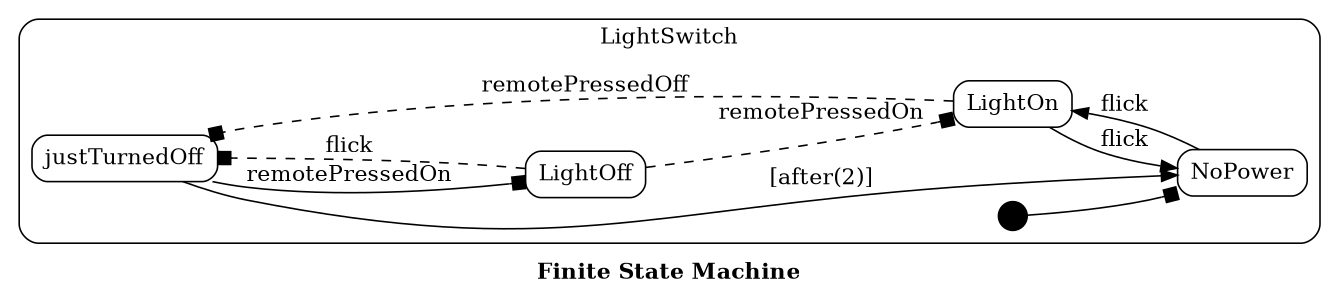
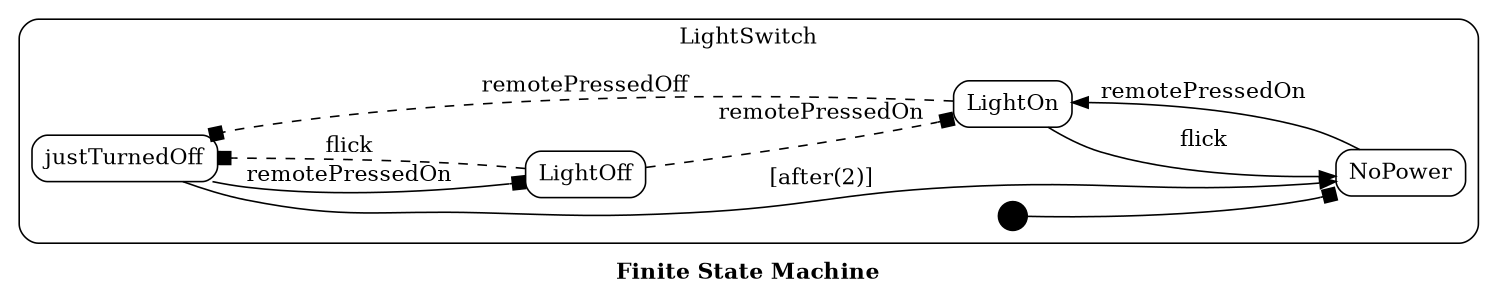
(1125, 105) -> (1204, 92)
